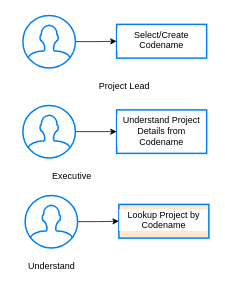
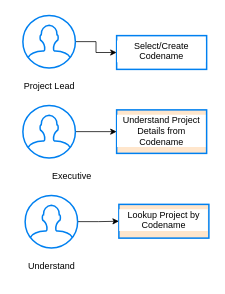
(162, 41) -> (162, 53)
(124, 87) -> (49, 87)
(162, 132) -> (162, 132)
